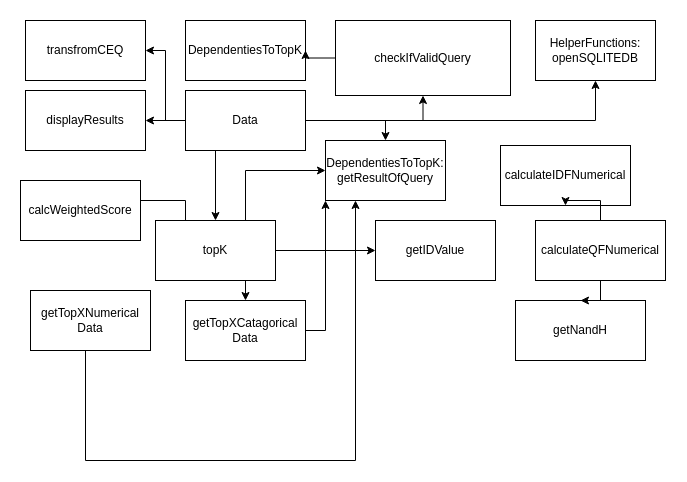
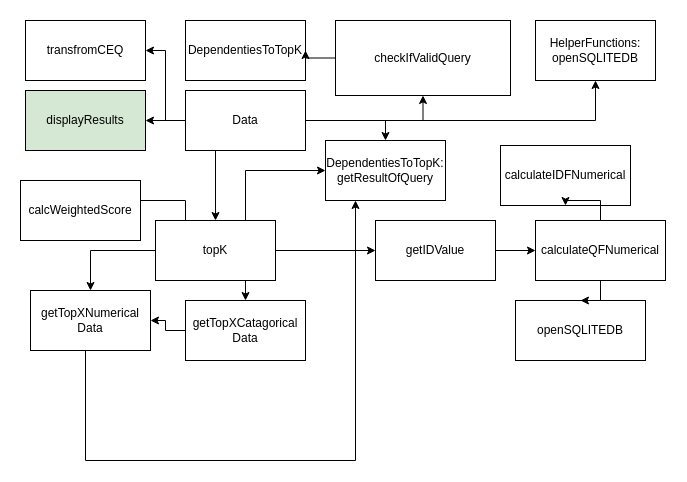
(86, 121) -> (86, 121)
none -> (107, 251)
none -> (512, 251)
(326, 279) -> (167, 331)
(581, 331) -> (581, 331)
